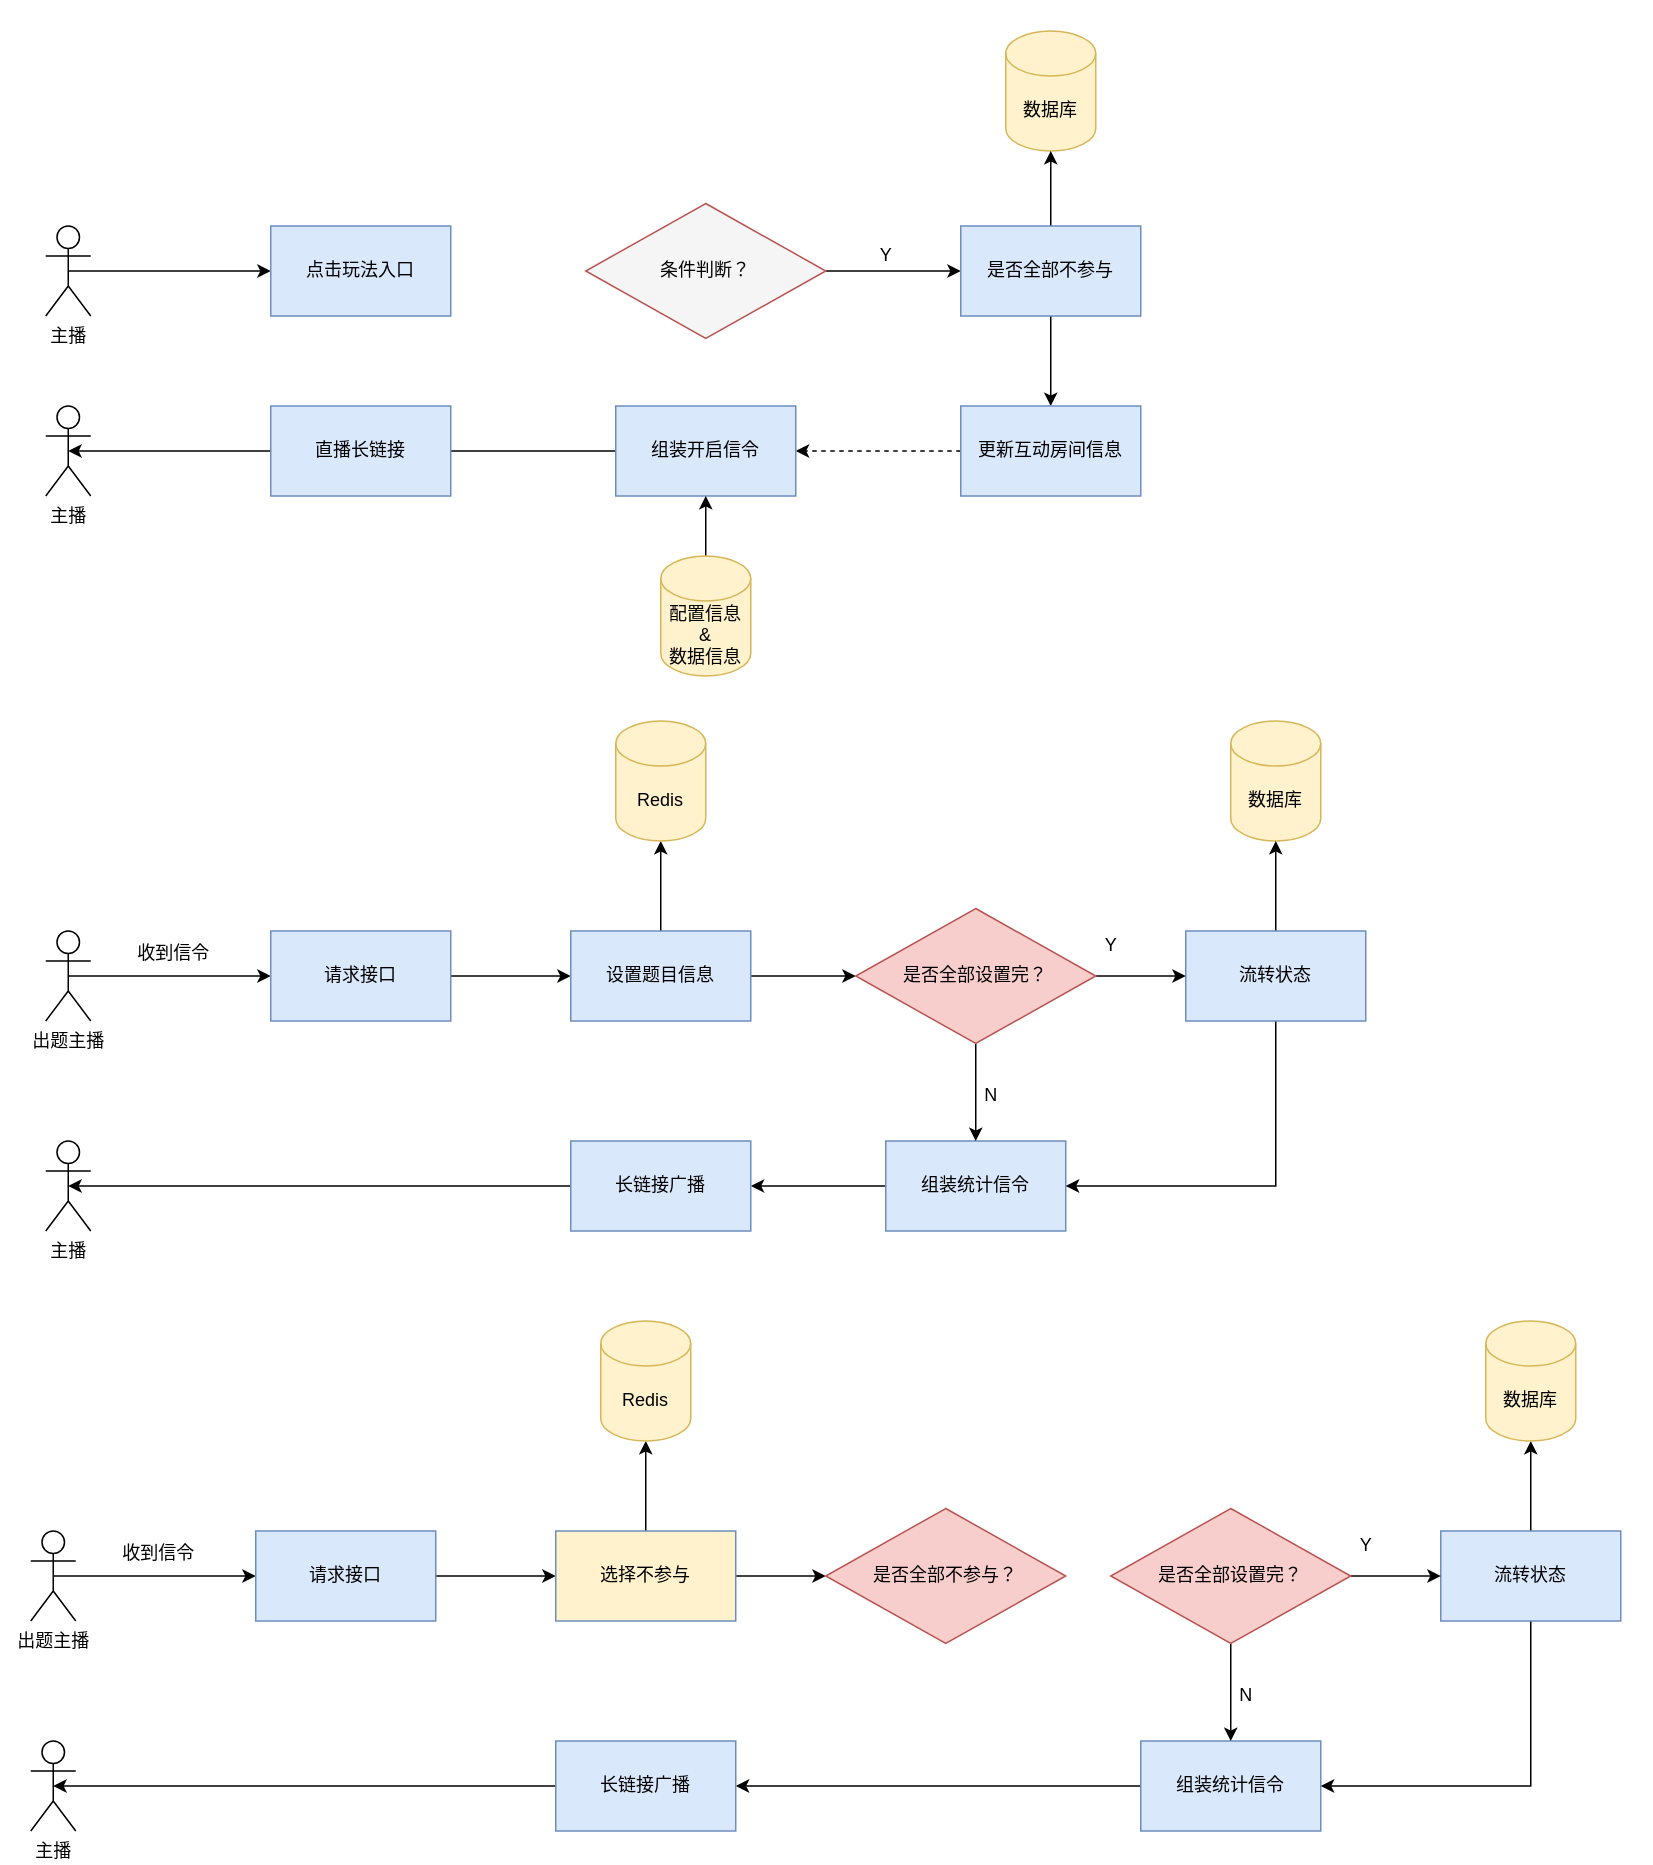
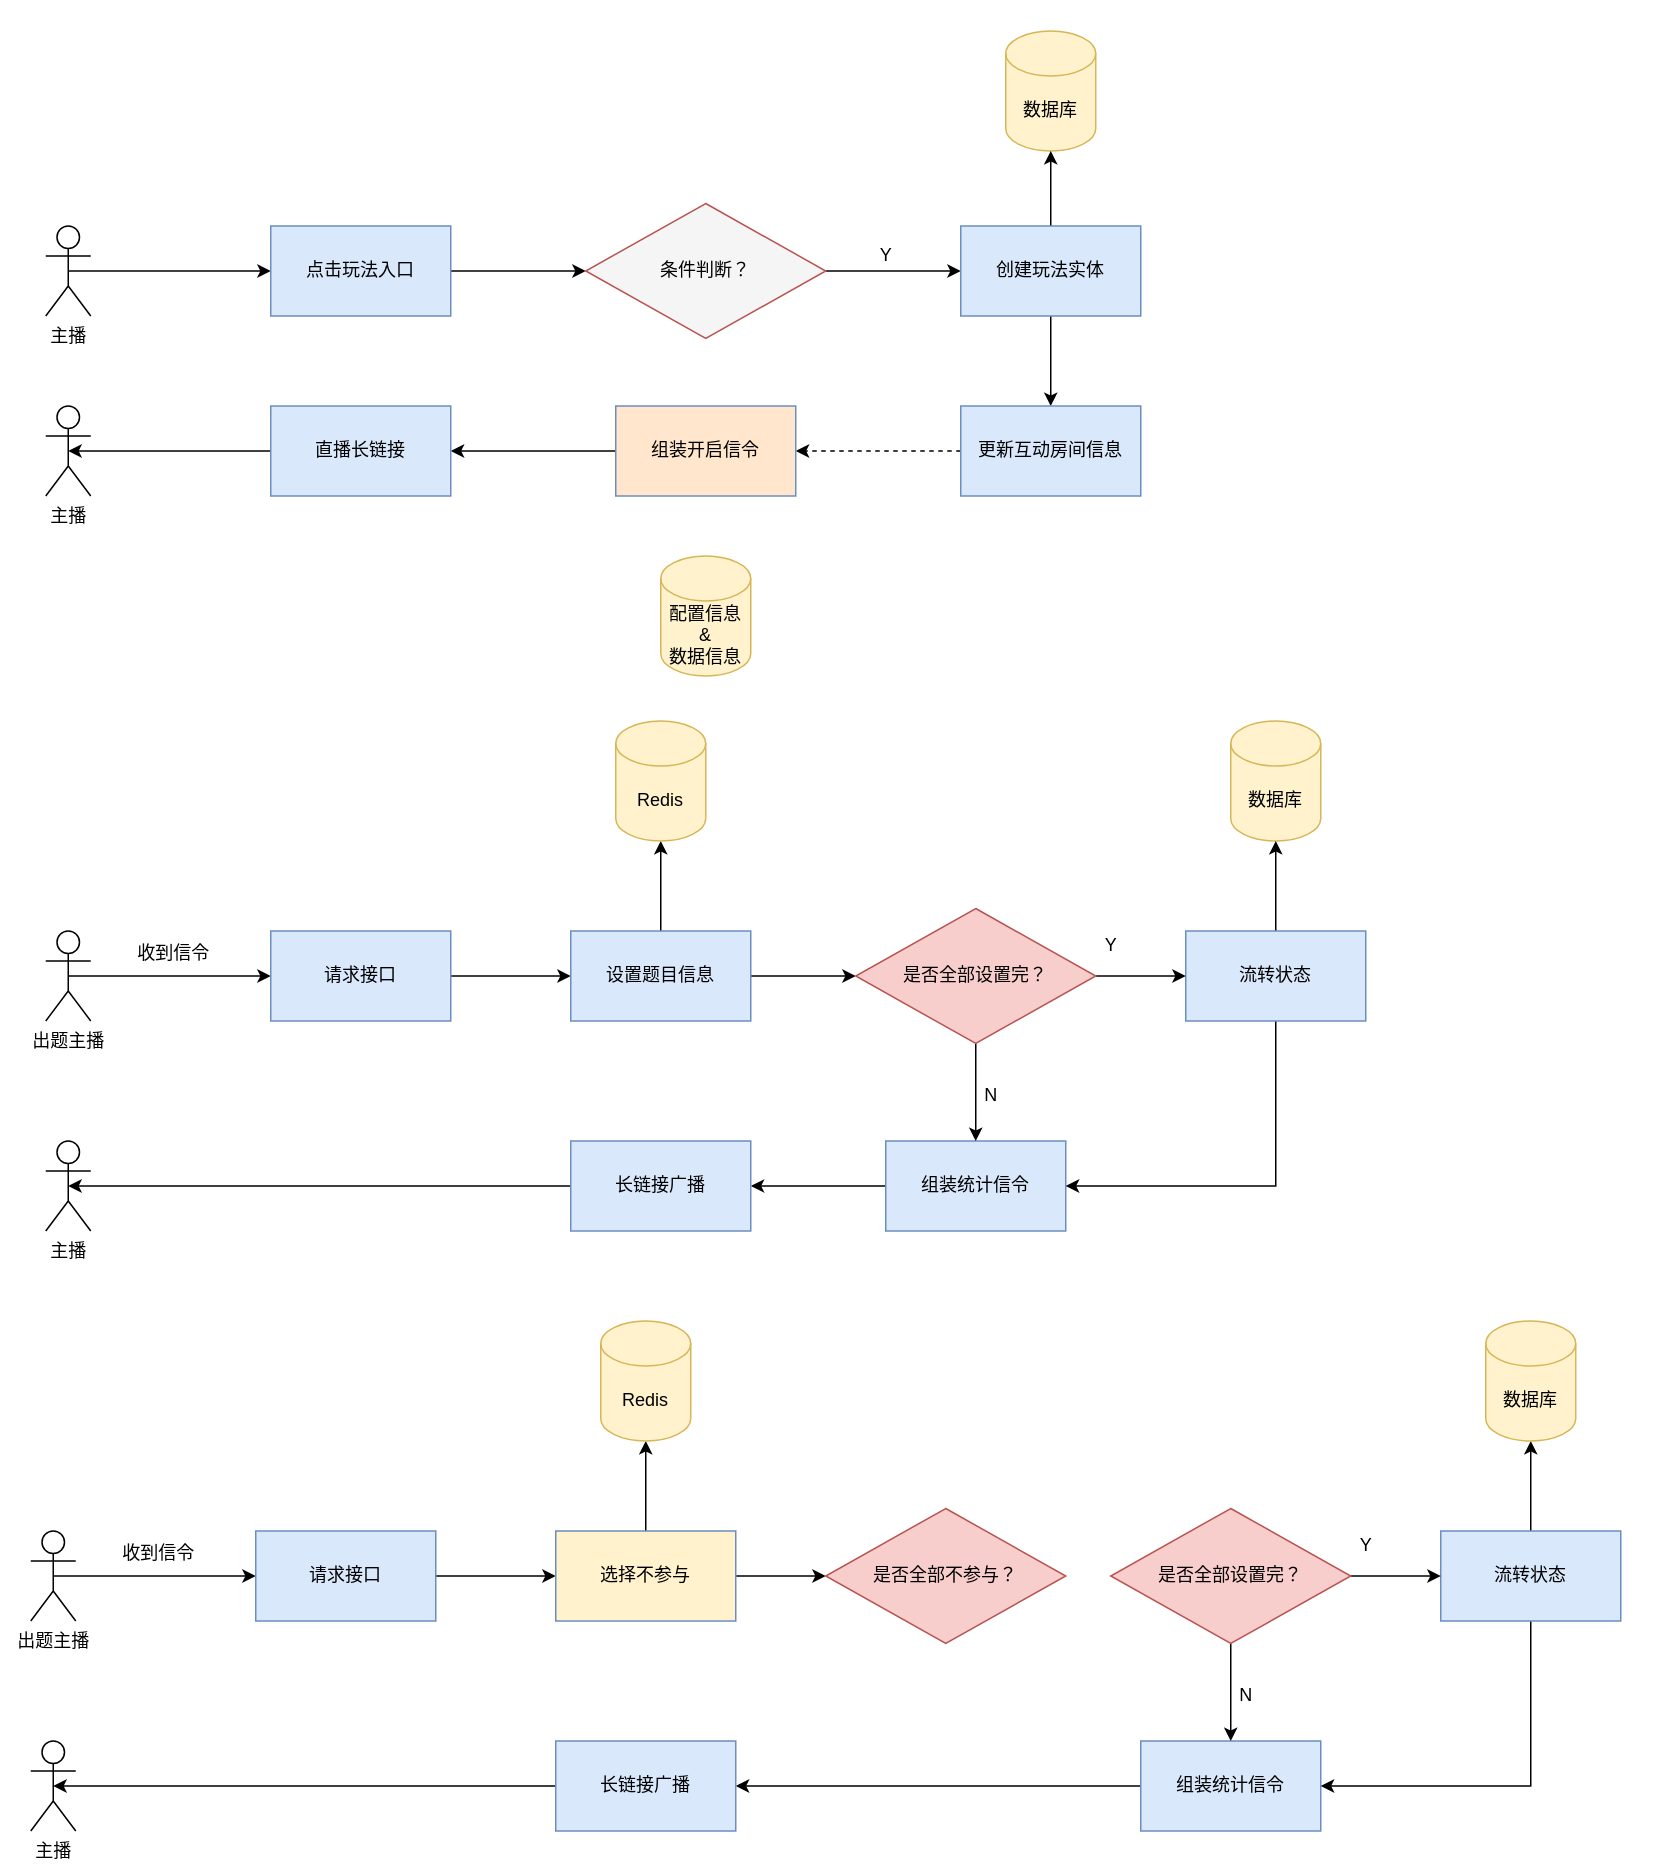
none -> (513, 271)
(1051, 271) -> (1051, 271)
(458, 451) -> (462, 451)
(706, 451) -> (706, 451)
(706, 531) -> none
